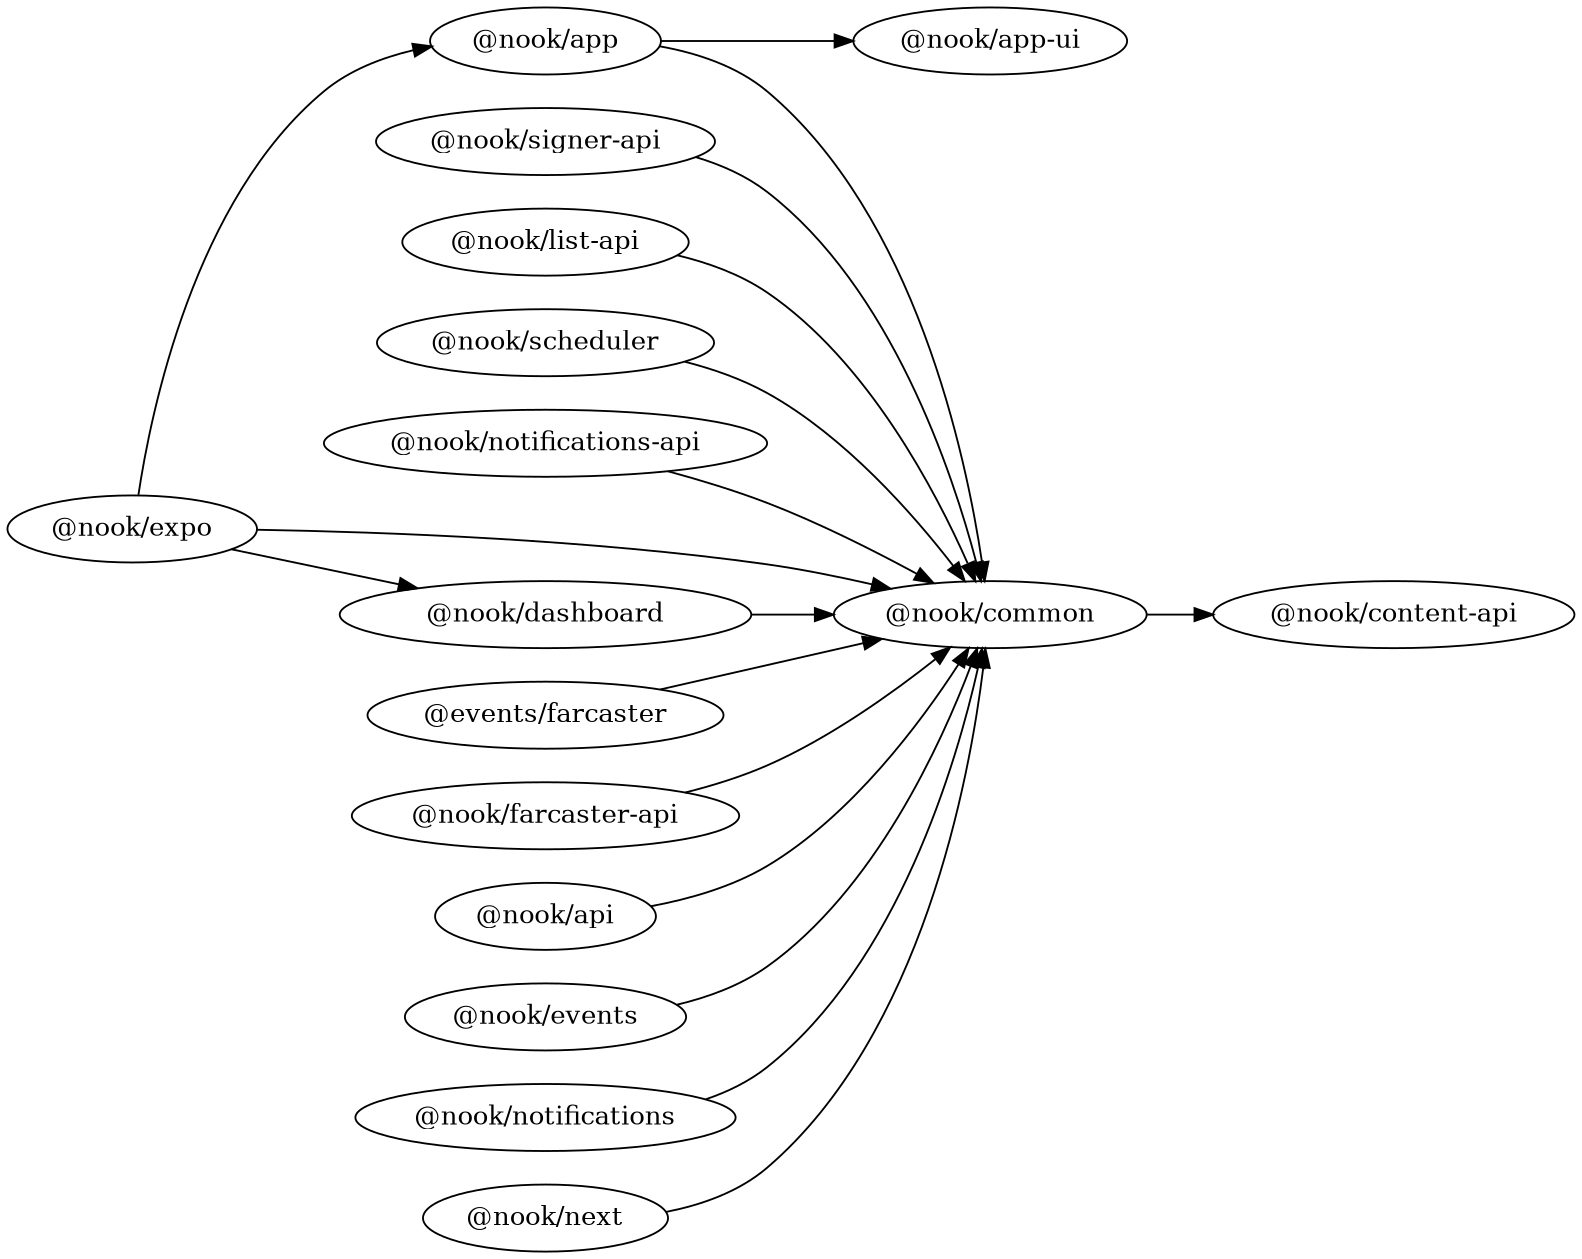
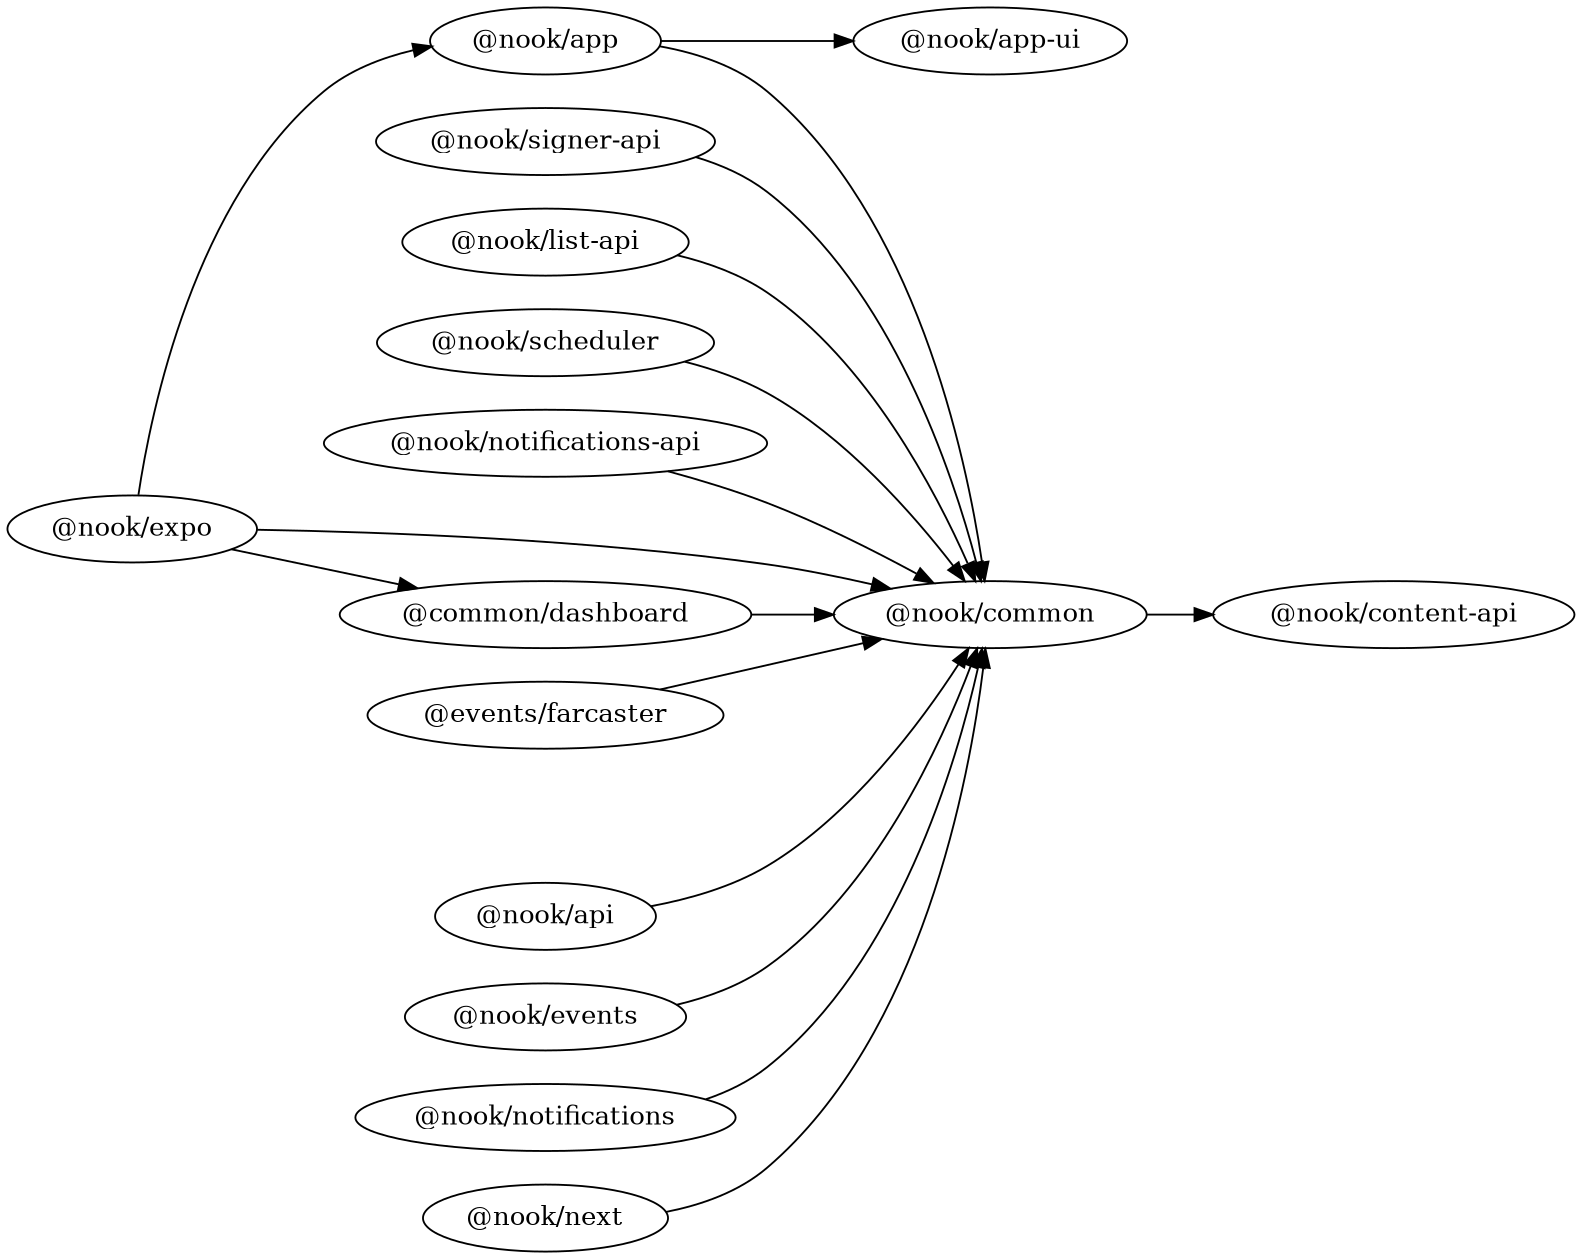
(546, 615) -> (546, 615)
(546, 816) -> none
